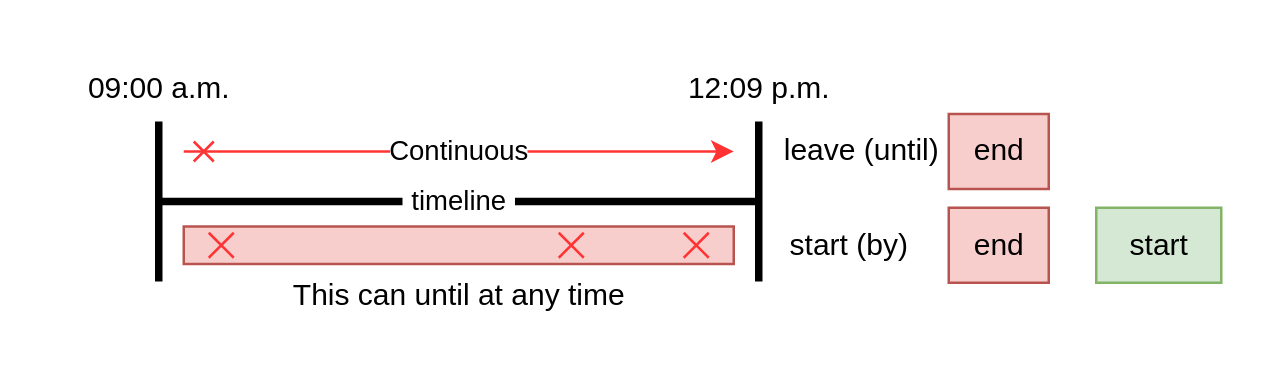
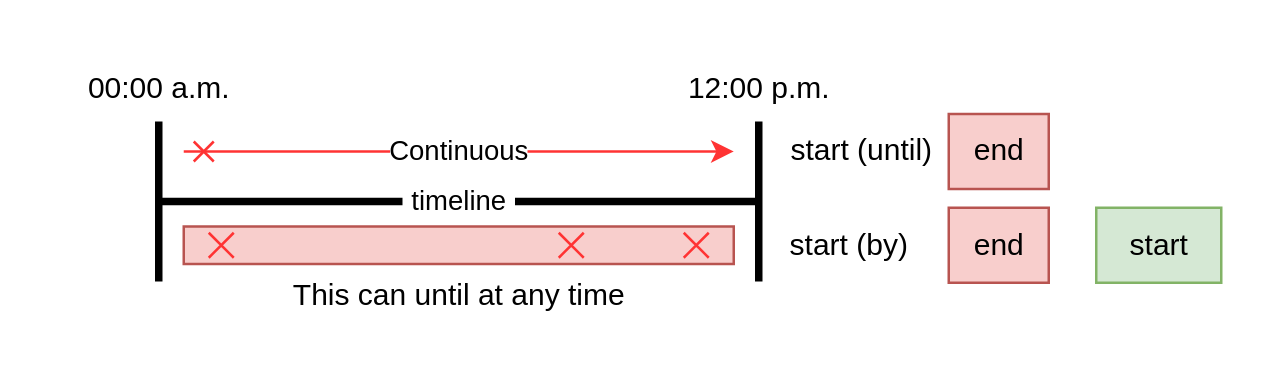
(160, 89) -> (160, 89)
(760, 89) -> (760, 89)
(863, 151) -> (863, 151)
